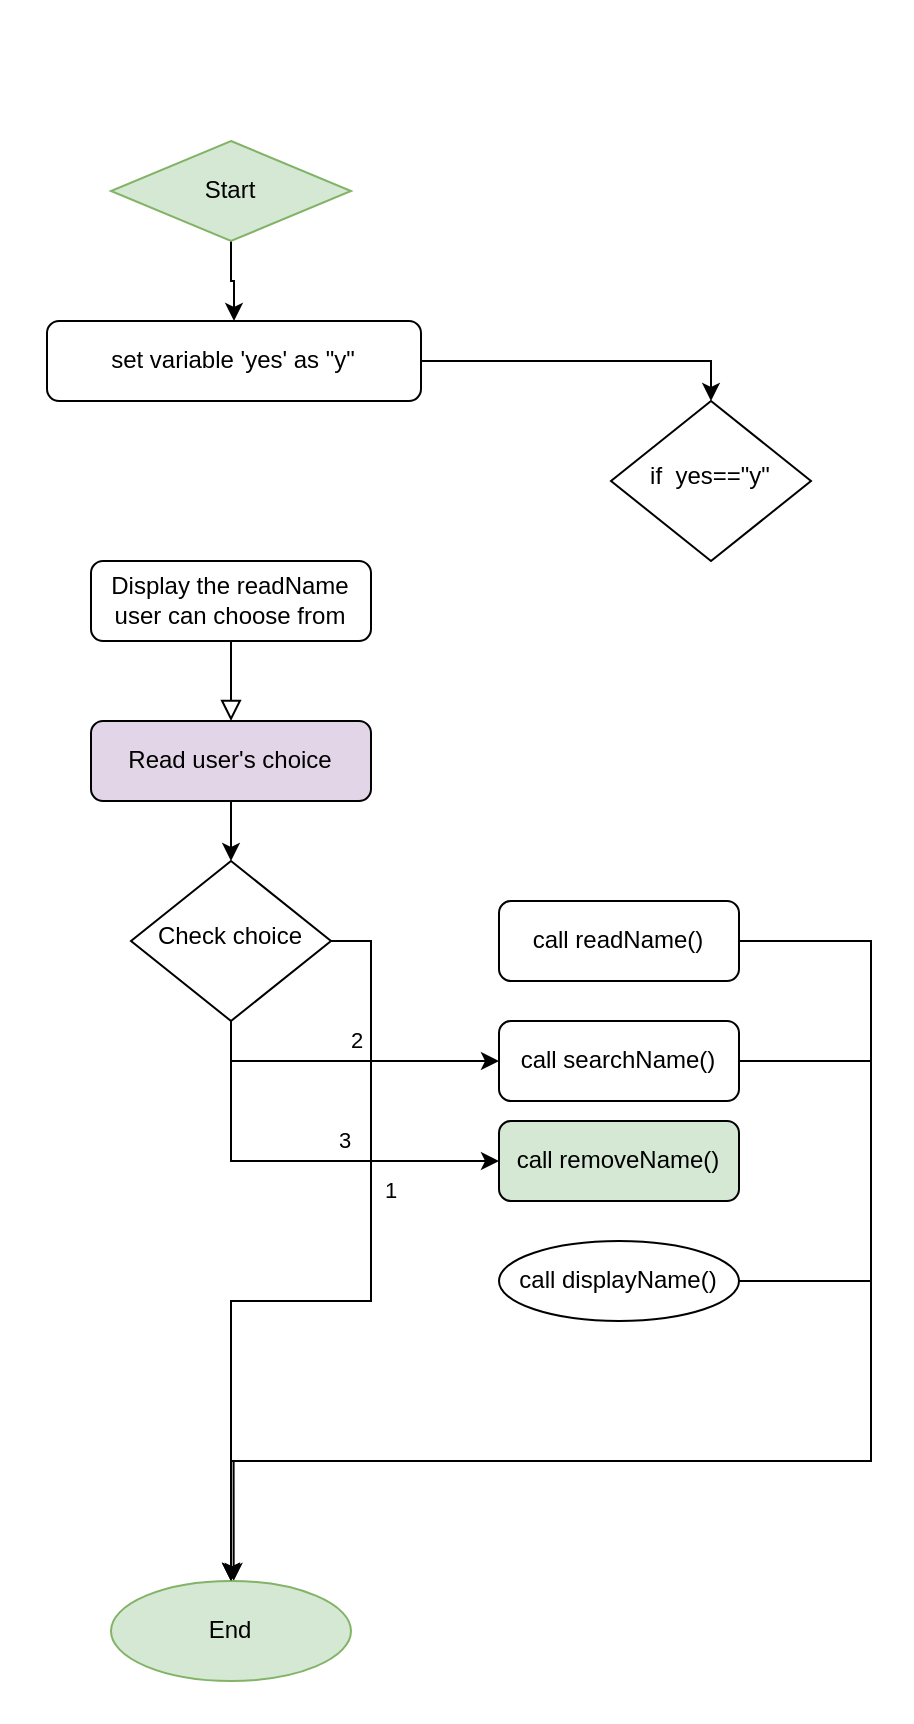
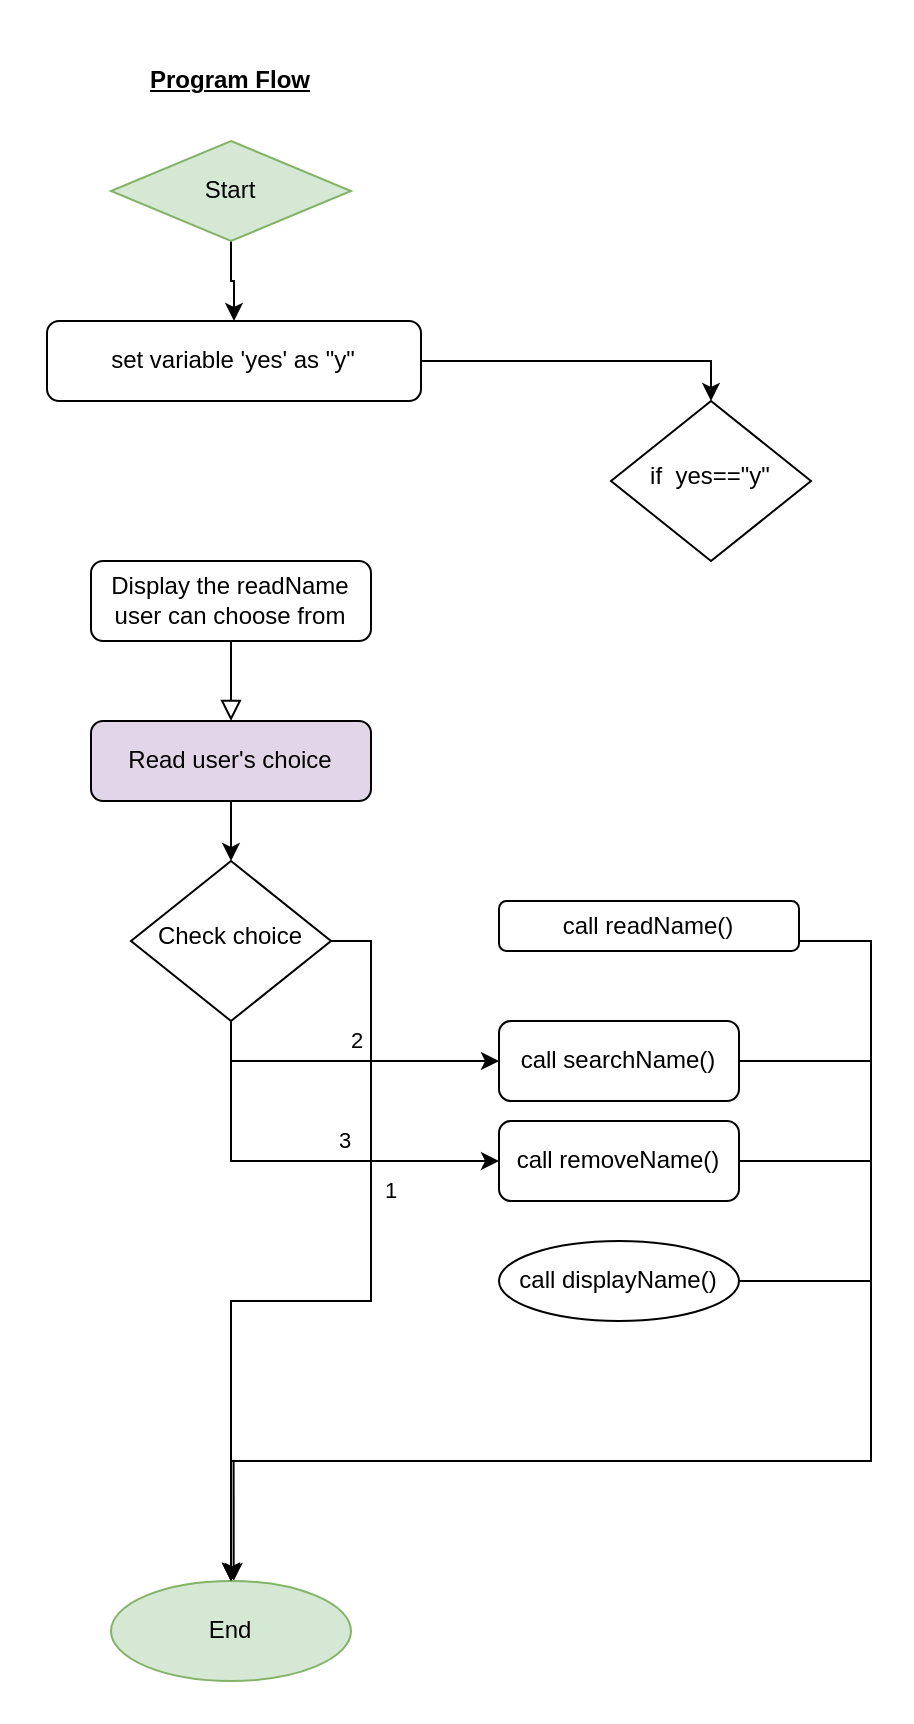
none -> (231, 81)
(619, 941) -> (649, 926)
(619, 1161) -> (619, 1161)
none -> (803, 1161)
